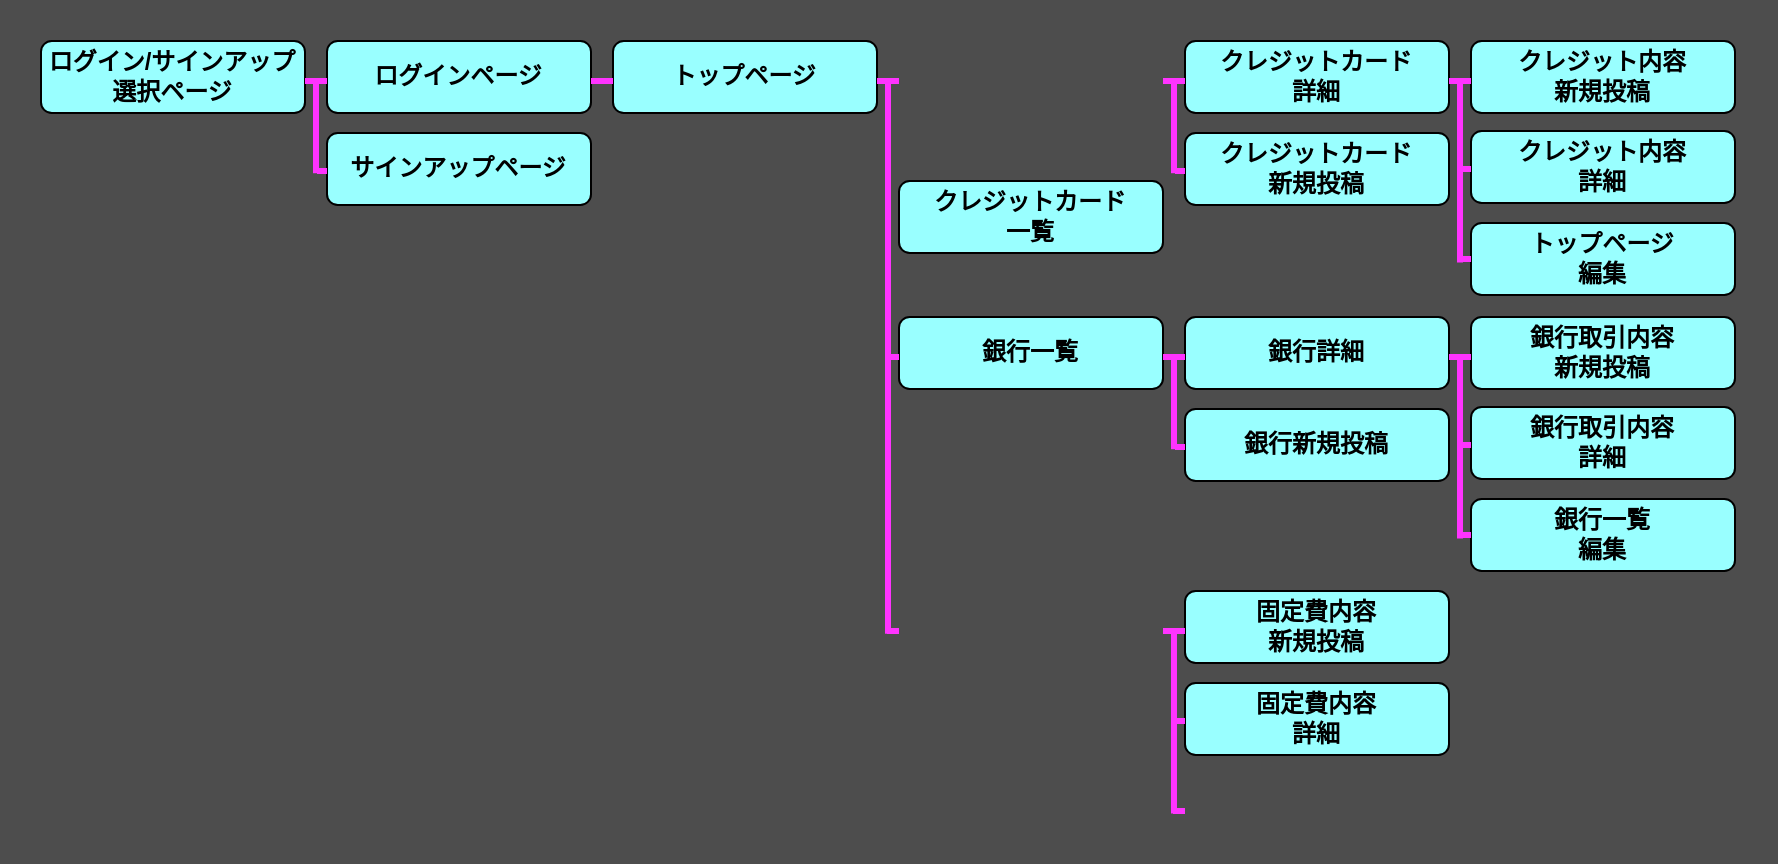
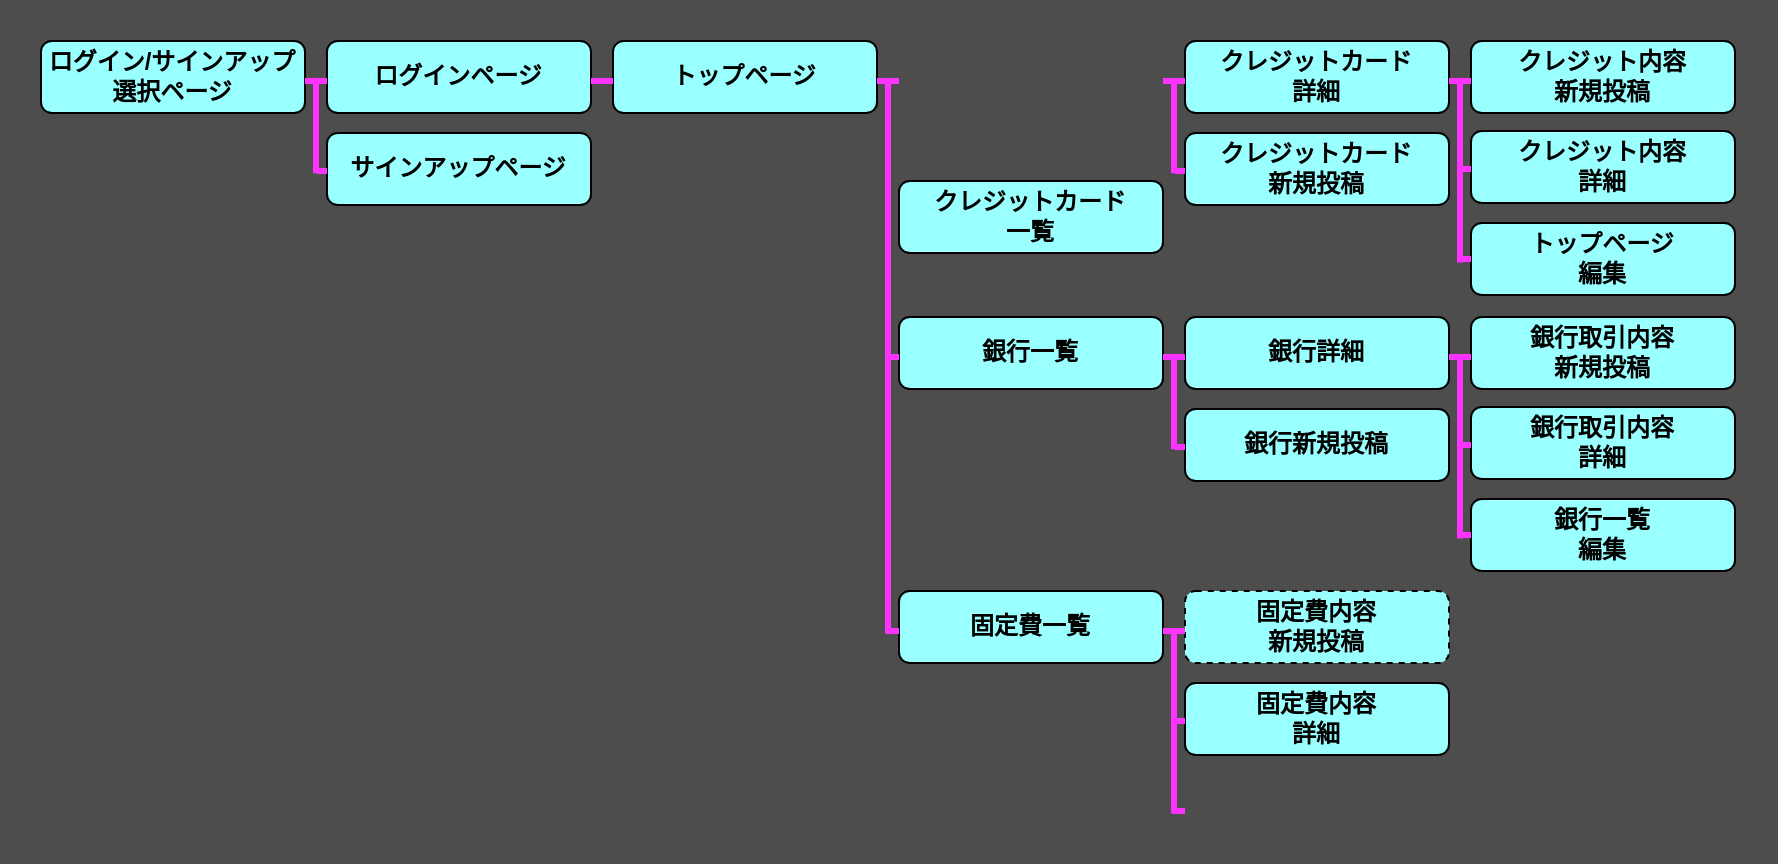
none -> (1031, 627)
(1317, 627) -> (1317, 627)
